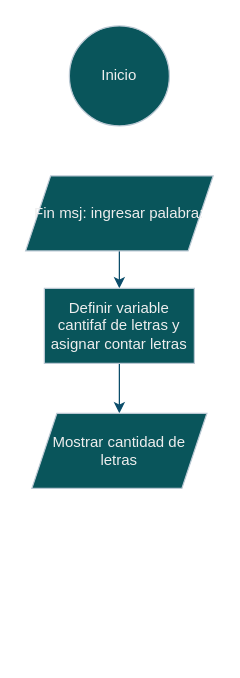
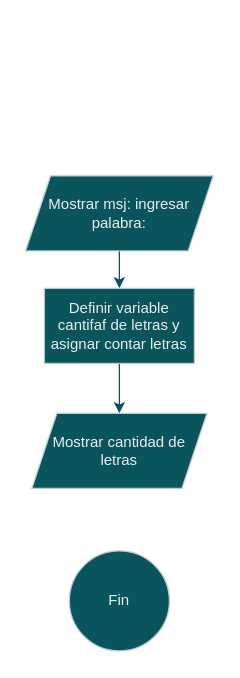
(119, 76) -> none
(119, 213) -> (119, 213)
none -> (119, 601)
